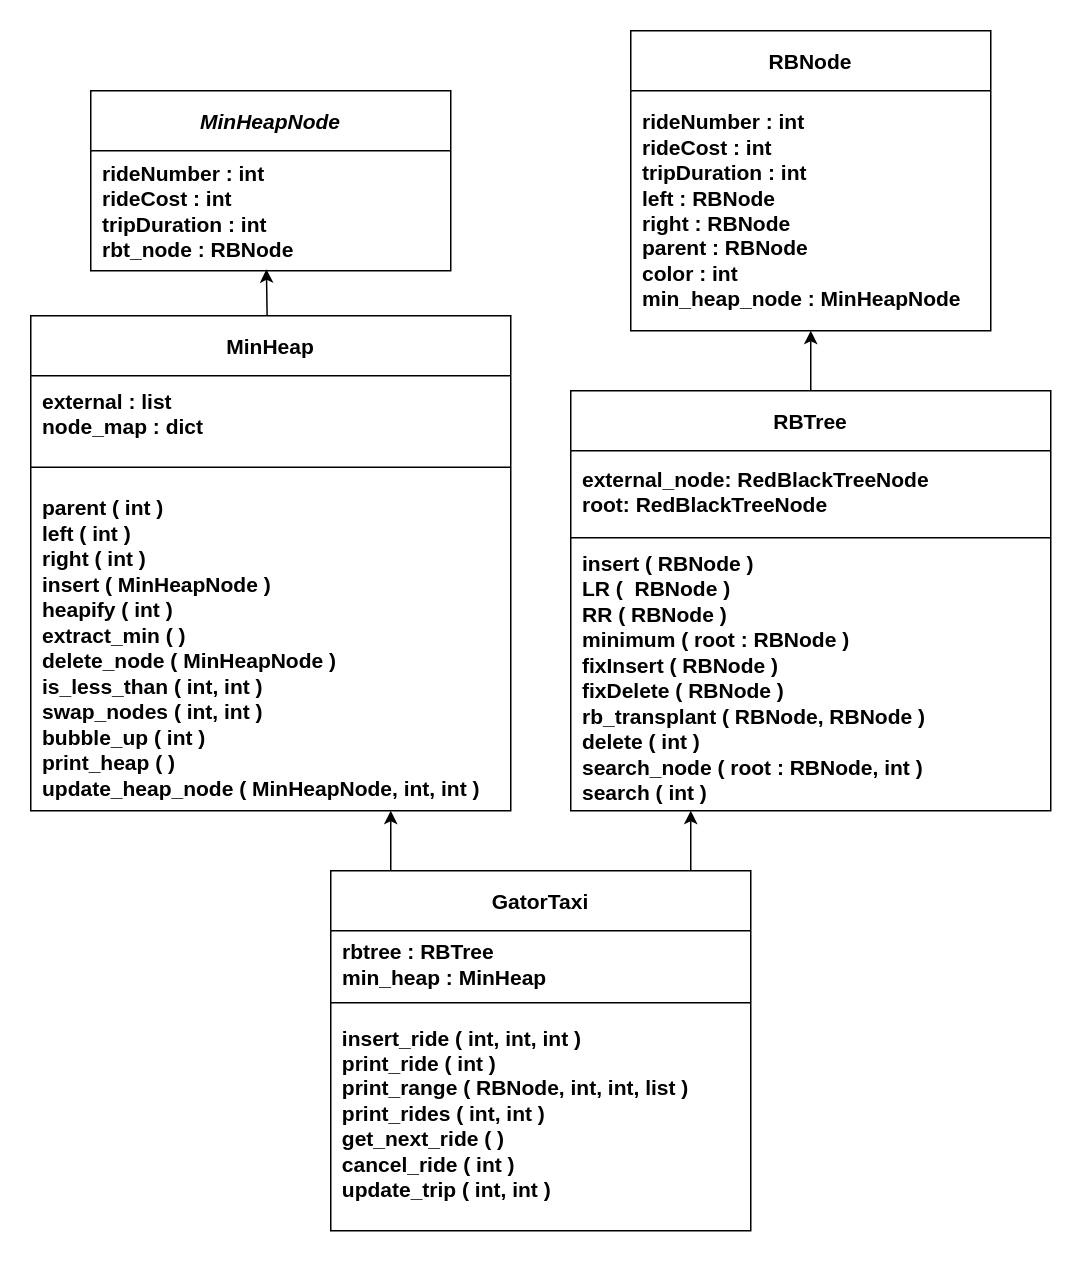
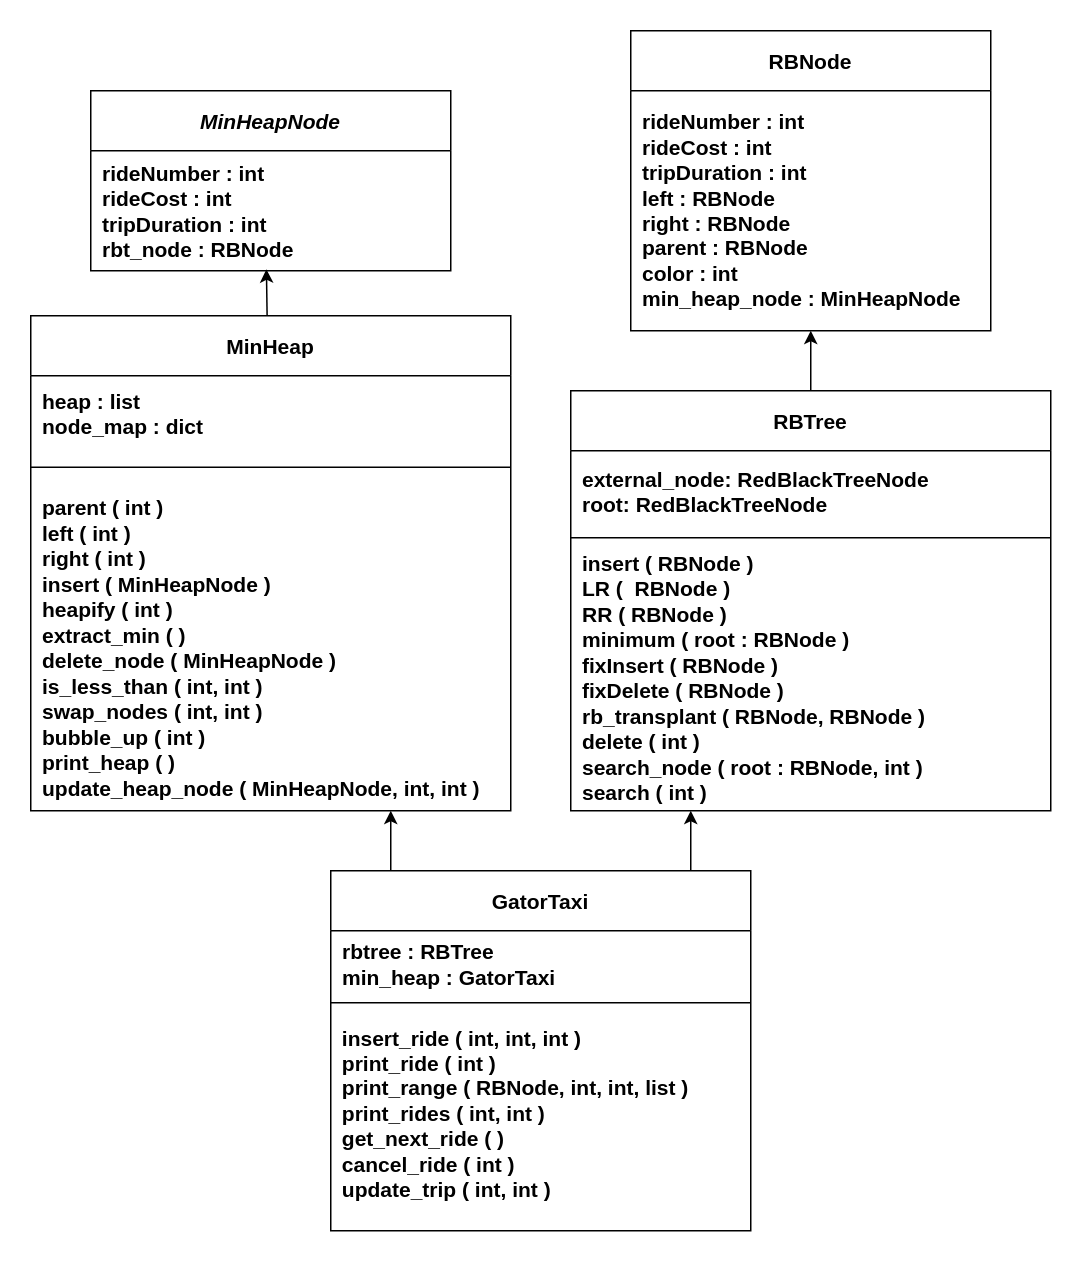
(114, 402) -> (93, 402)
(422, 952) -> (422, 952)
